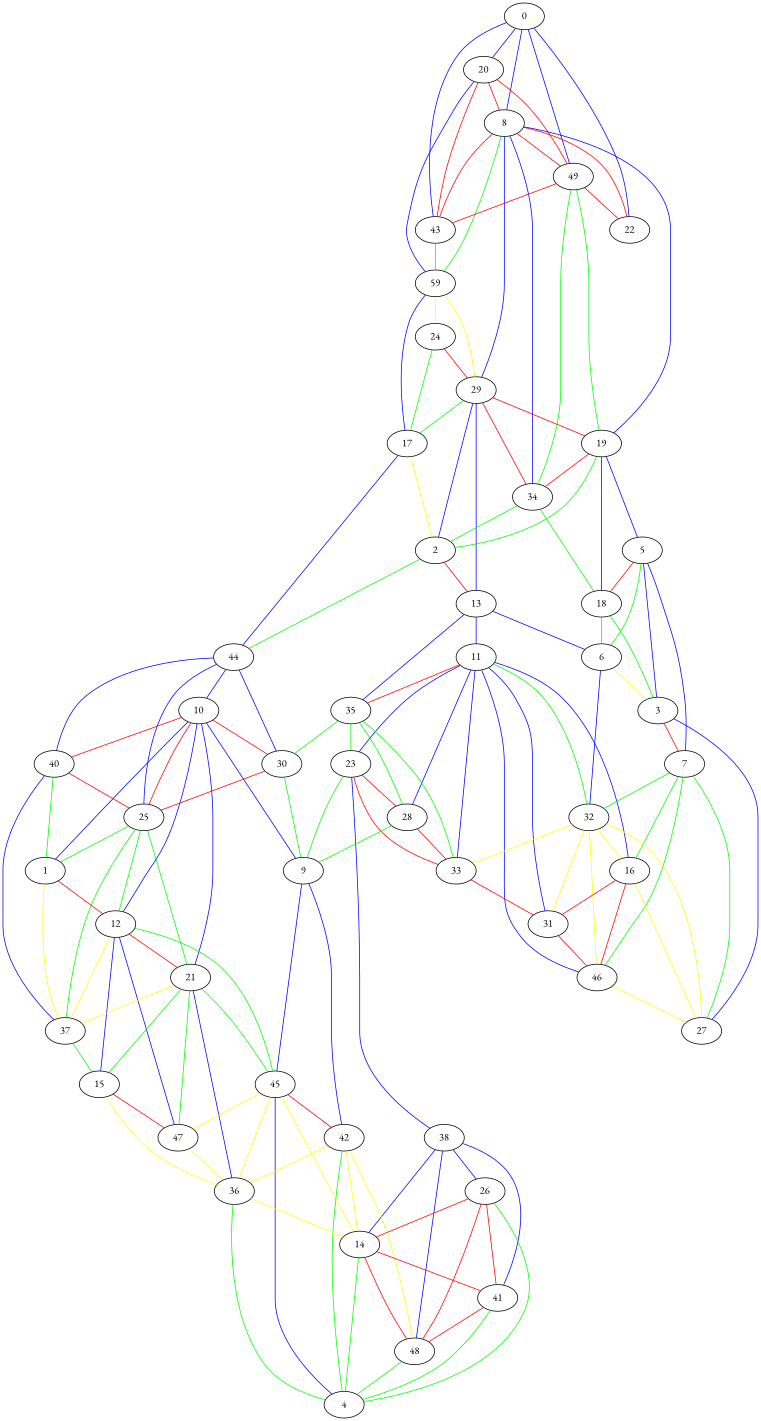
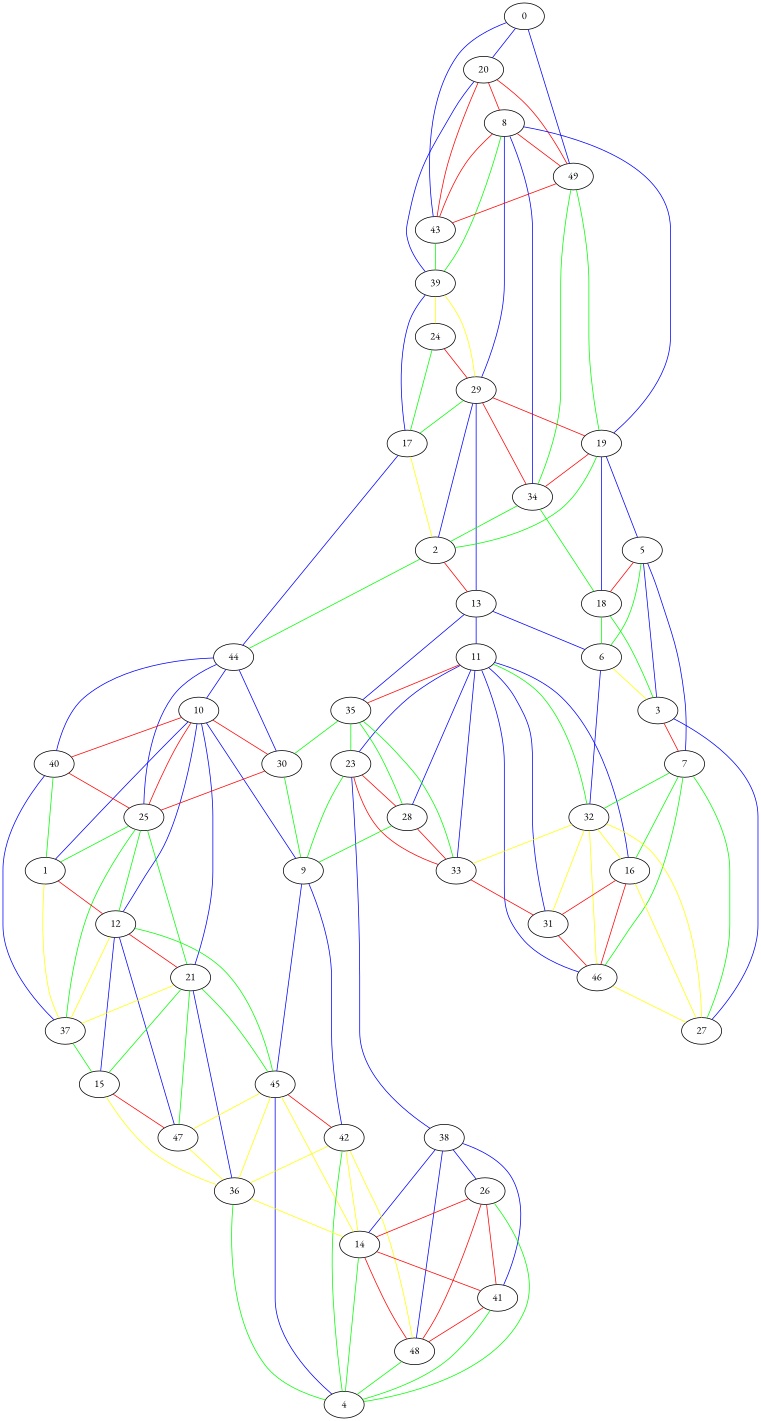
(514, 70) -> none
(630, 230) -> none
(435, 283) -> (435, 283)
